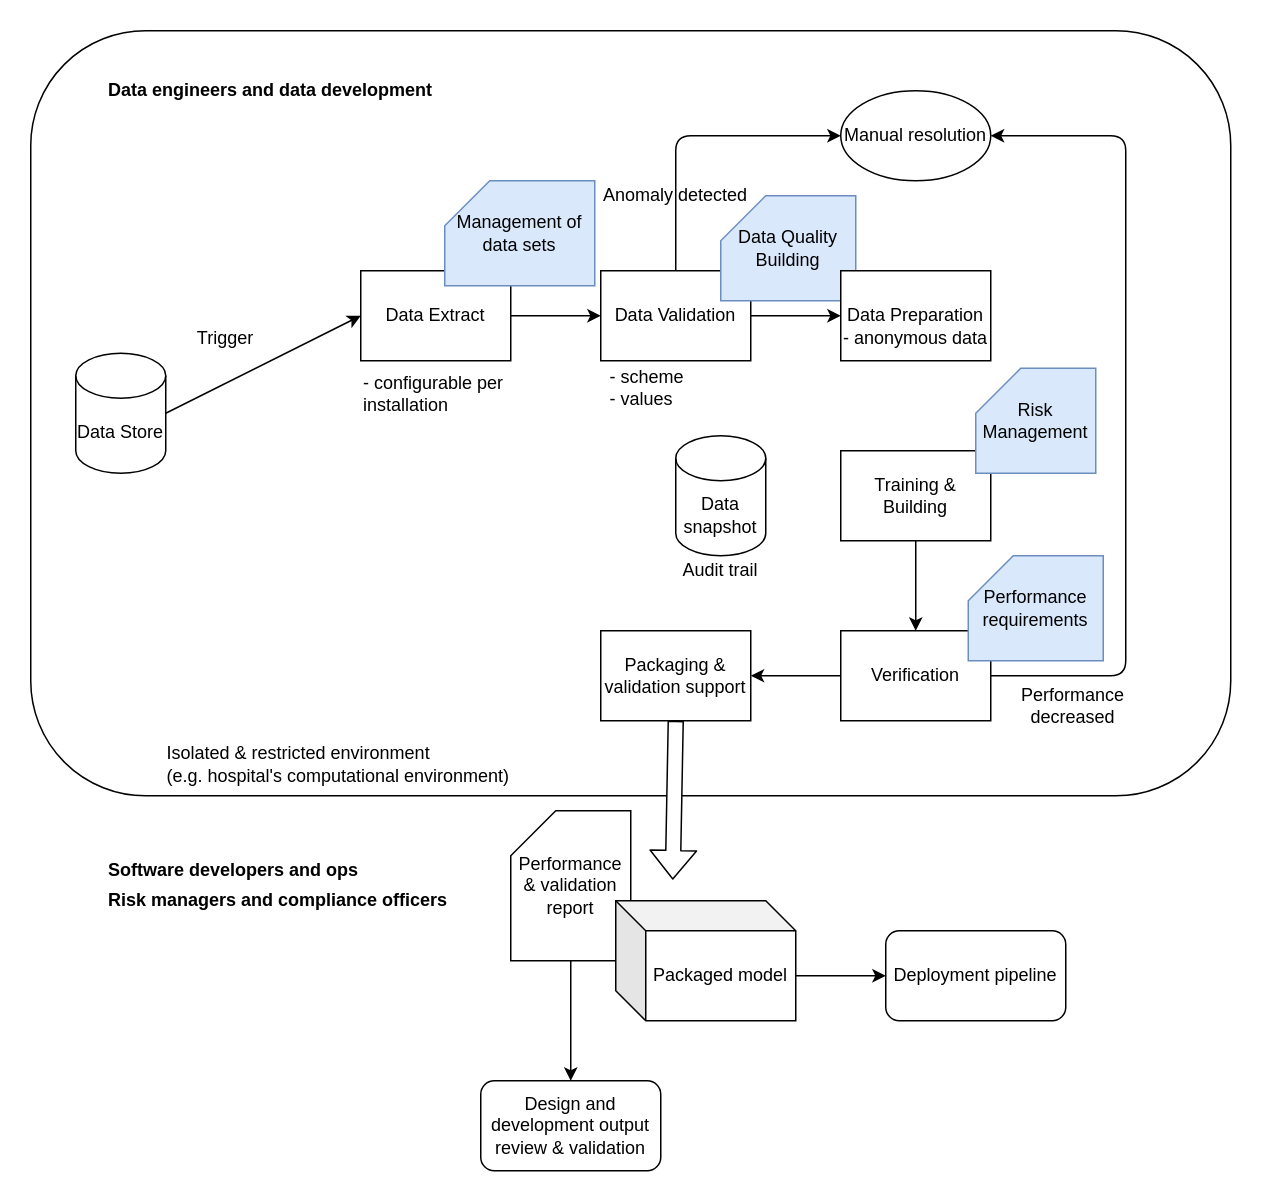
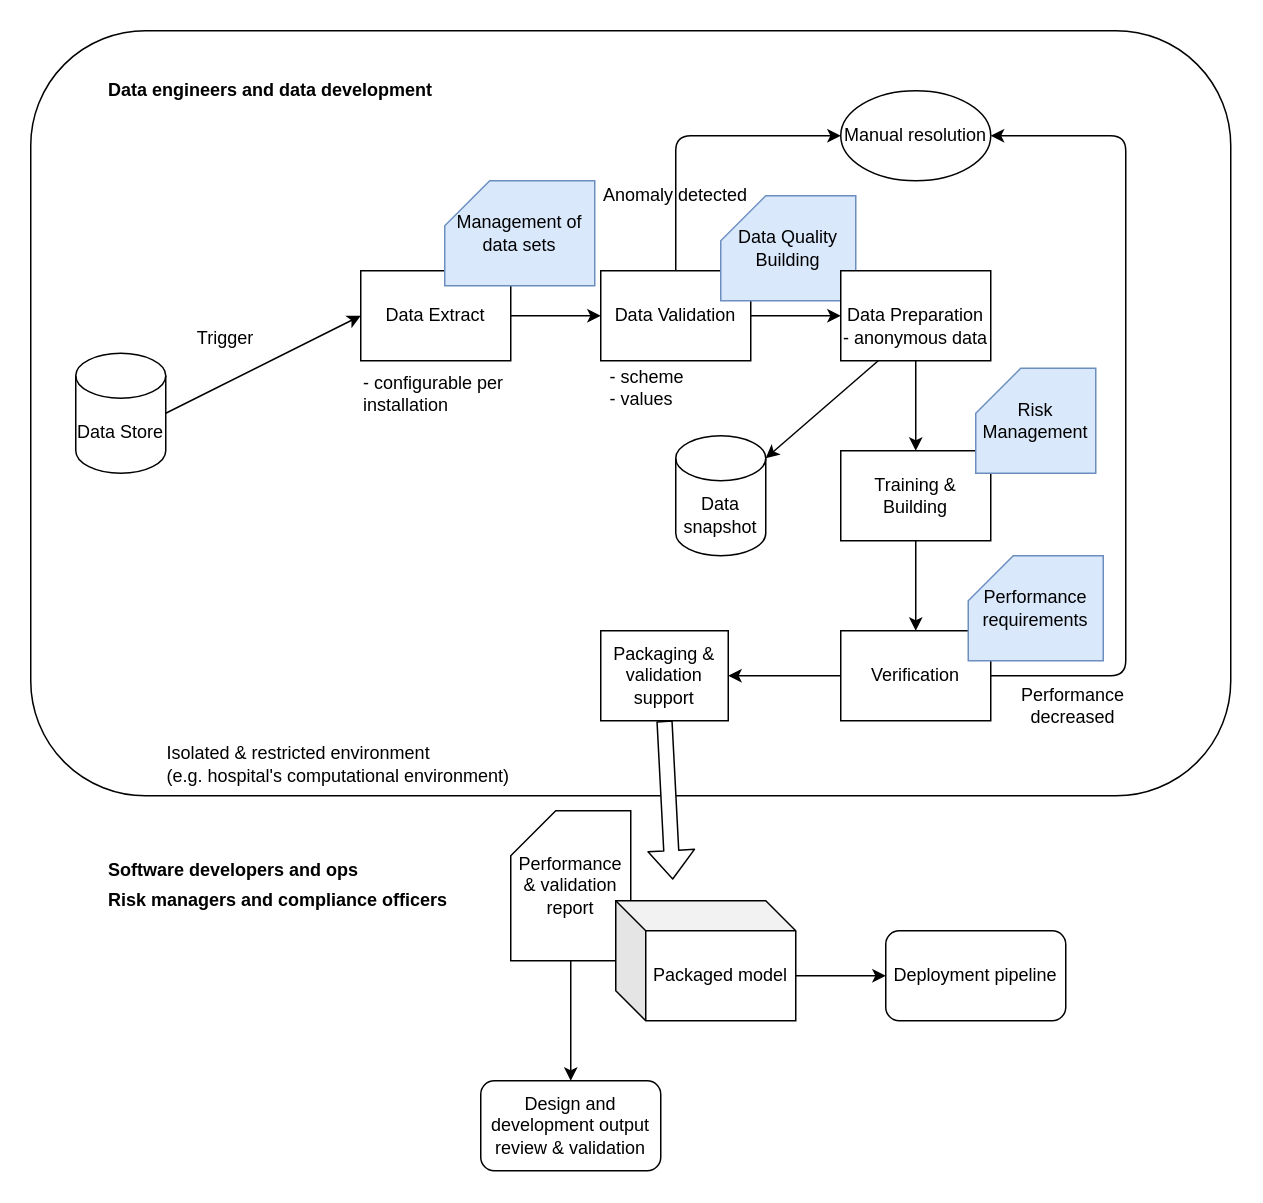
none -> (916, 401)
none -> (826, 406)
(721, 571) -> none
(676, 676) -> (665, 676)
